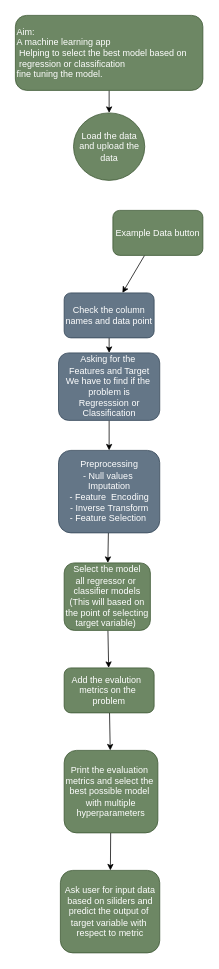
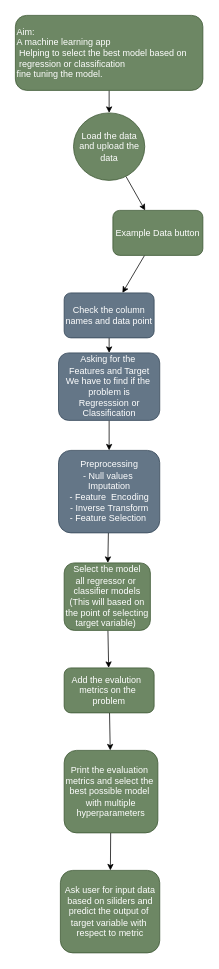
none -> (134, 191)
